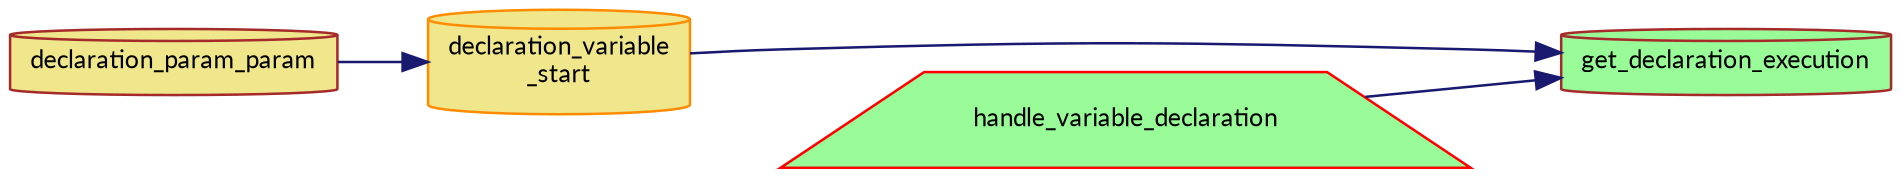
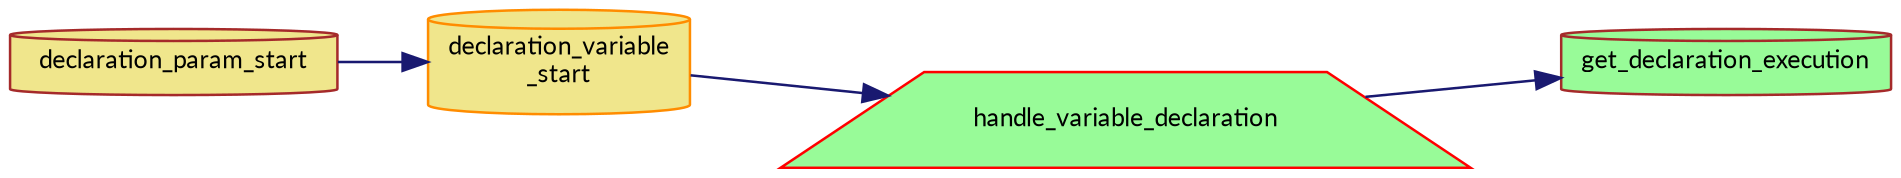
(1113, 43) -> (777, 84)
(174, 62) -> (174, 62)
